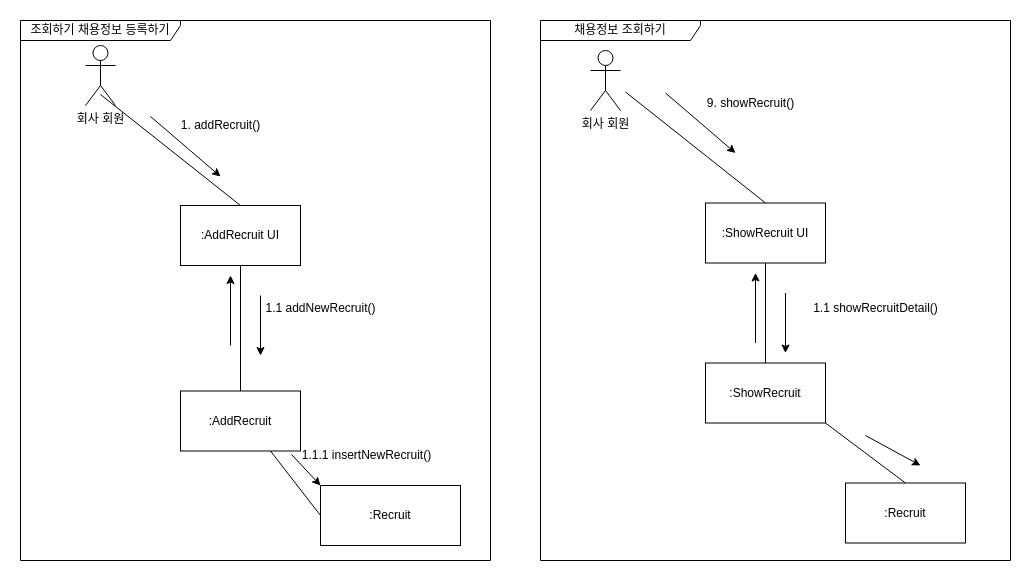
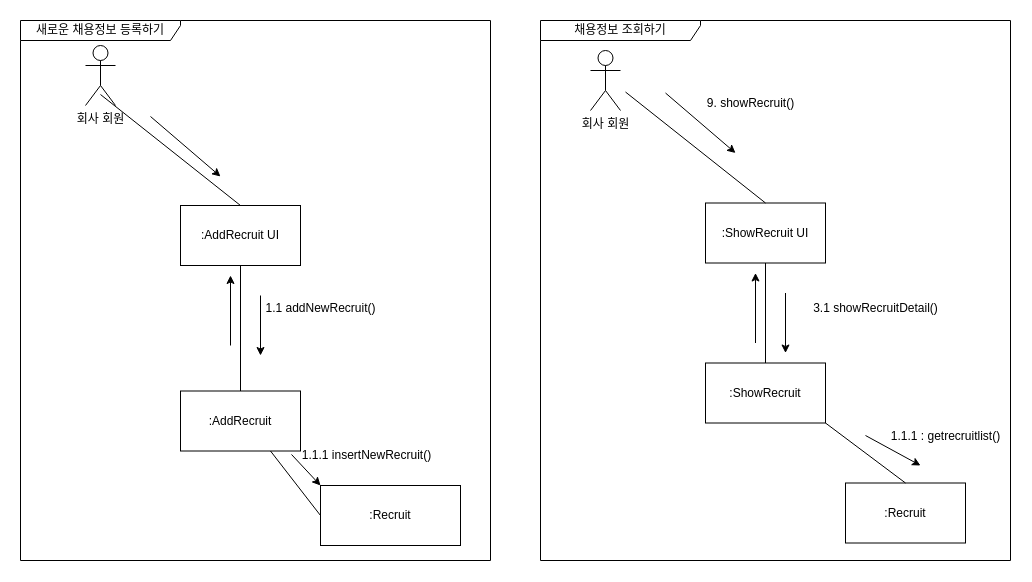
(101, 31) -> (101, 31)
(221, 126) -> none
(876, 309) -> (876, 309)
none -> (946, 436)
